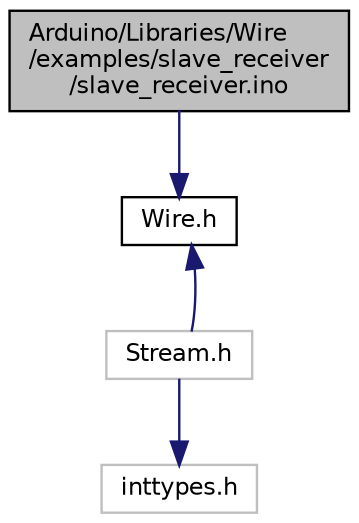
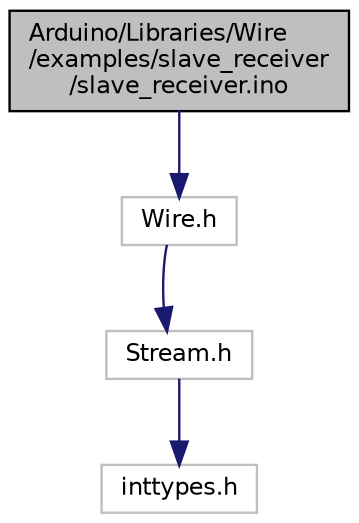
(179, 221) -> (179, 221)
(195, 300) -> (163, 276)
